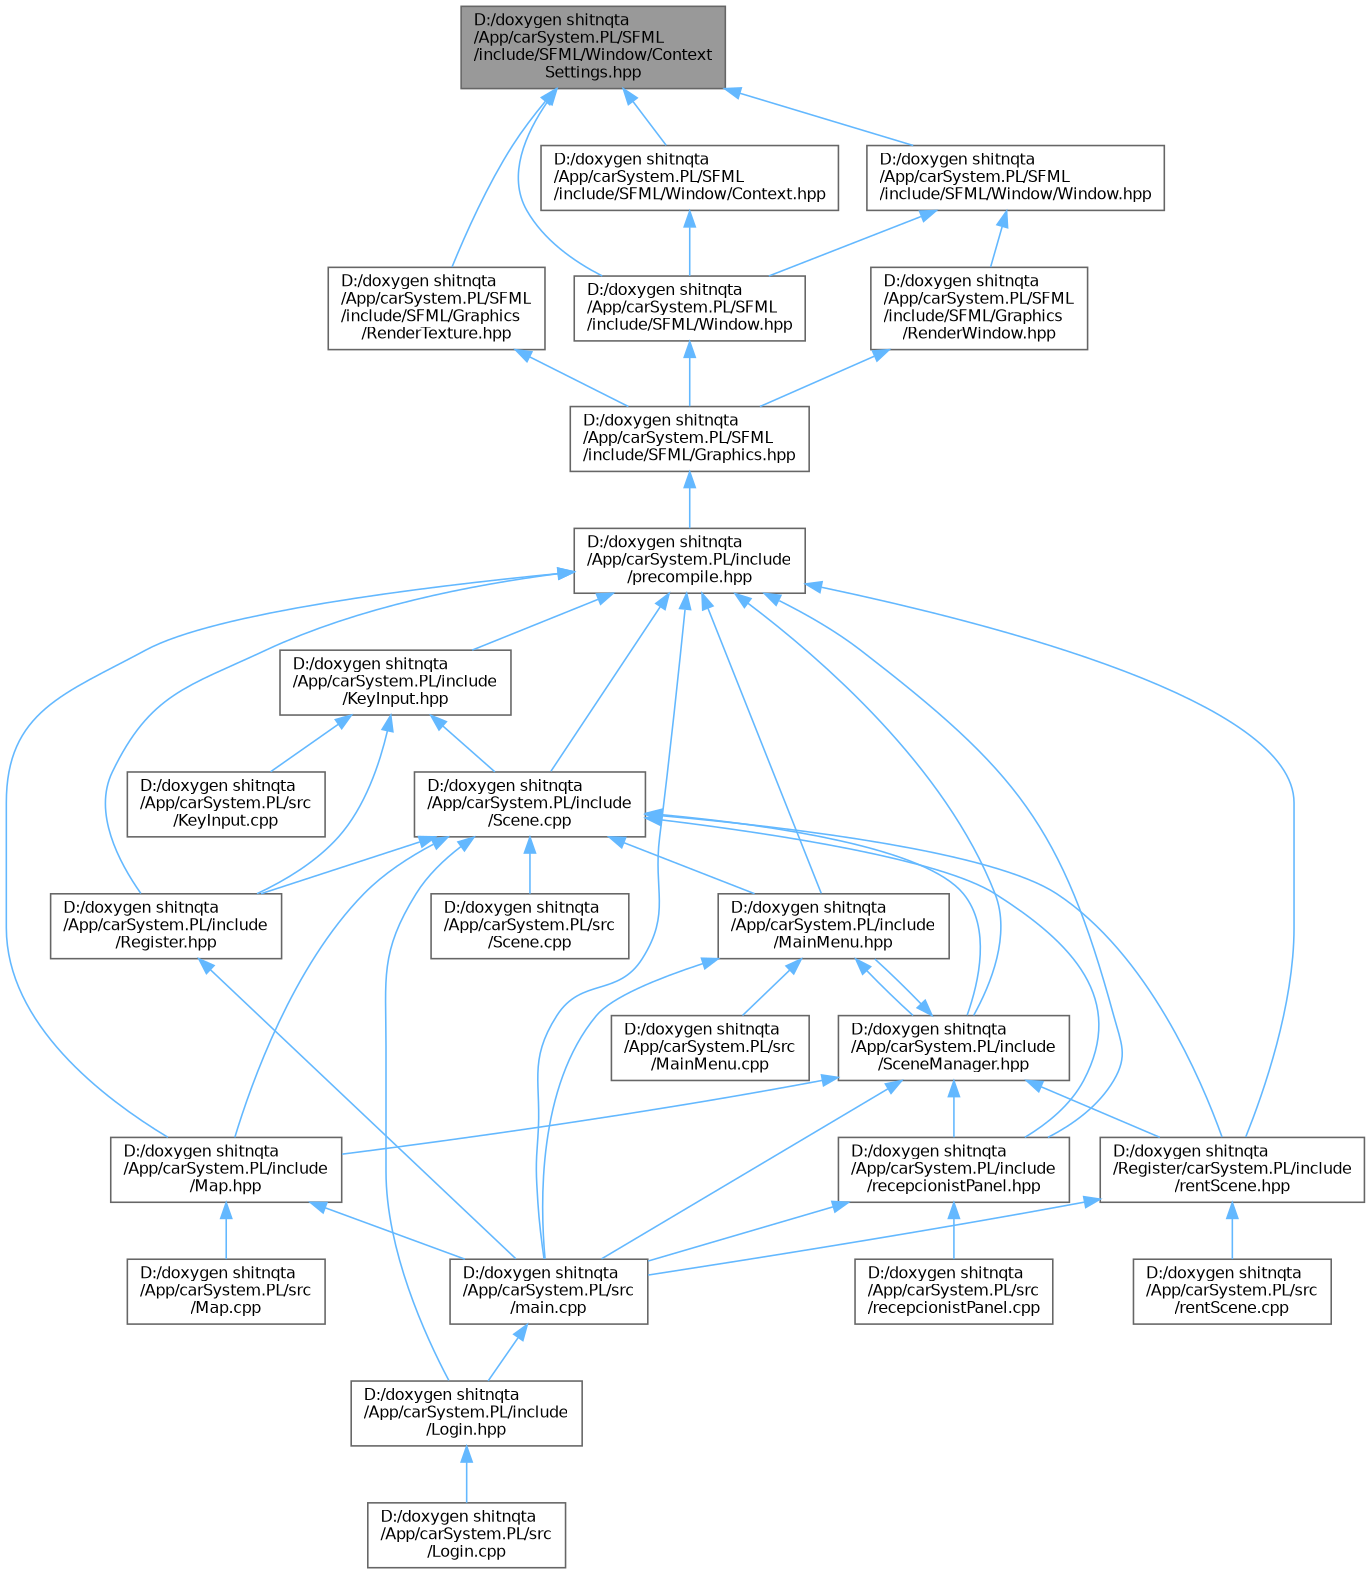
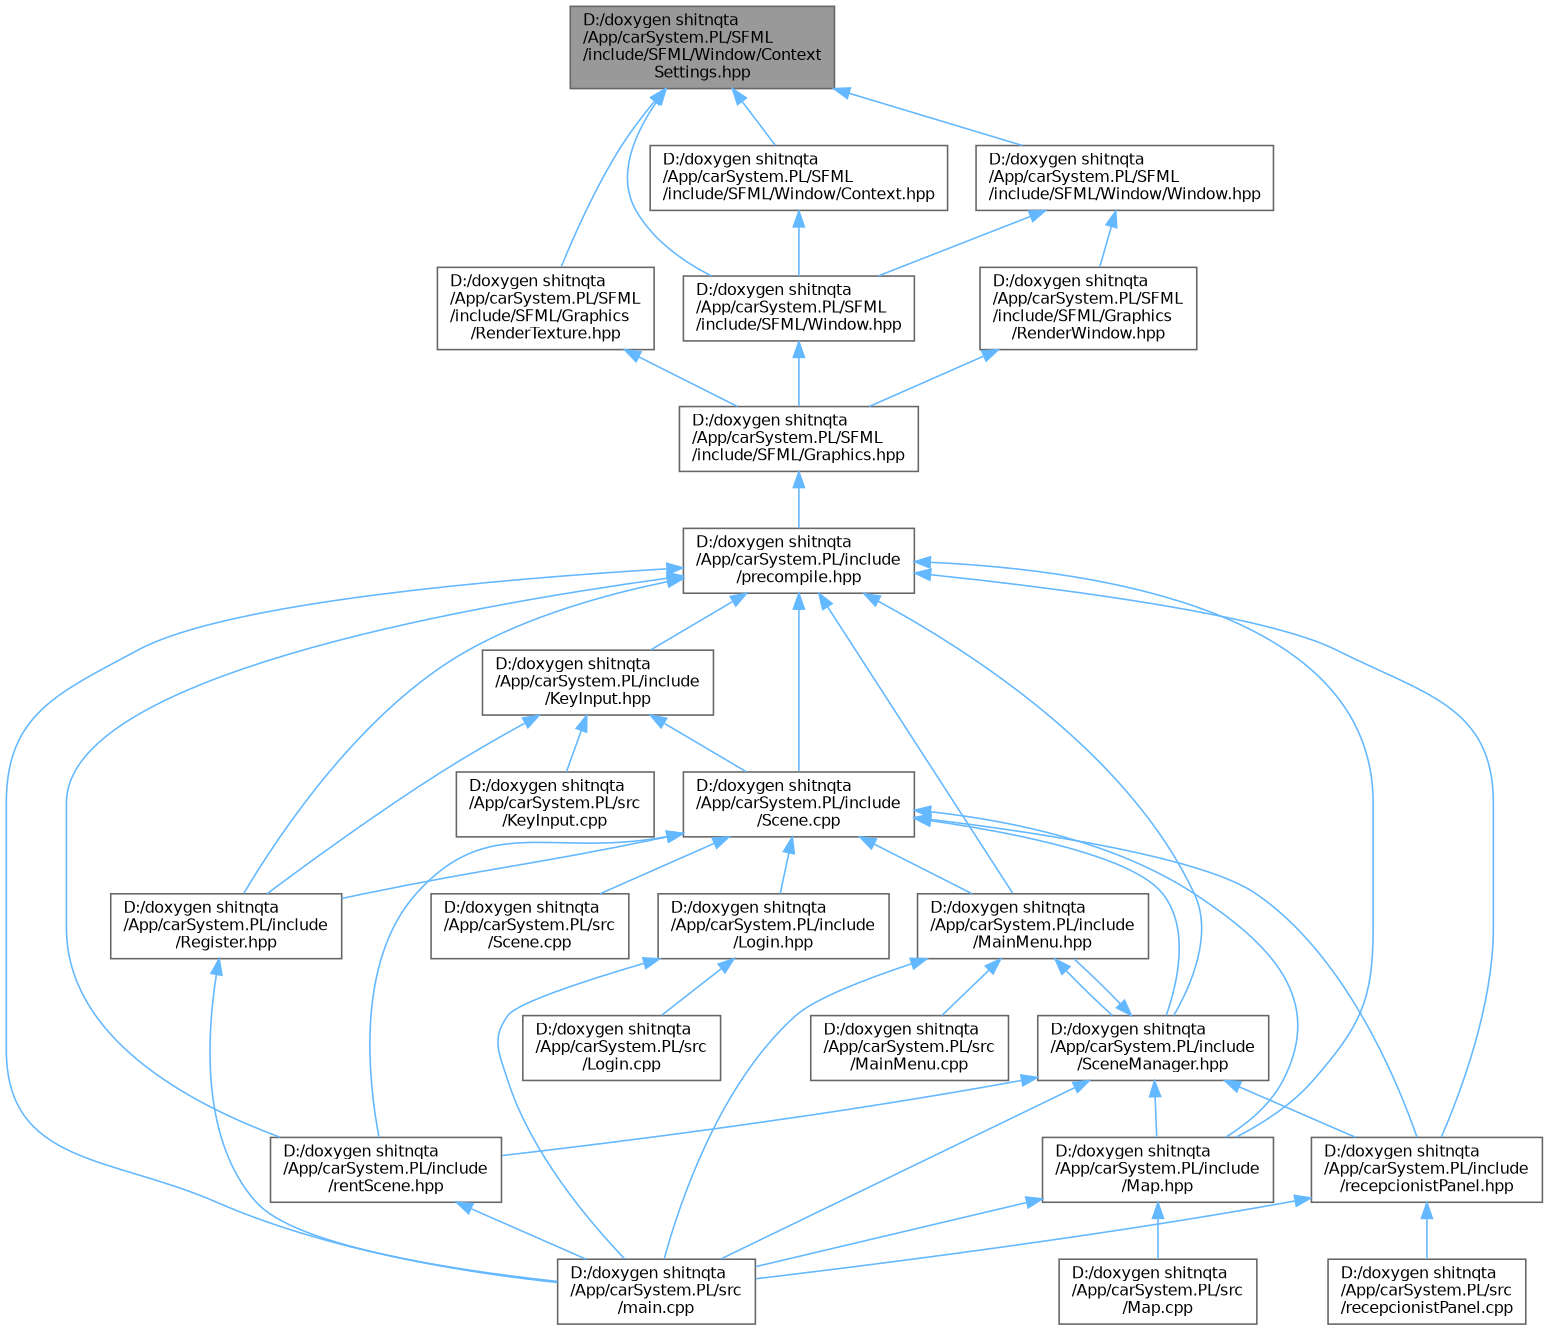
(1232, 1170) -> (386, 1170)
(1232, 1292) -> none
(503, 1359) -> (508, 1080)
